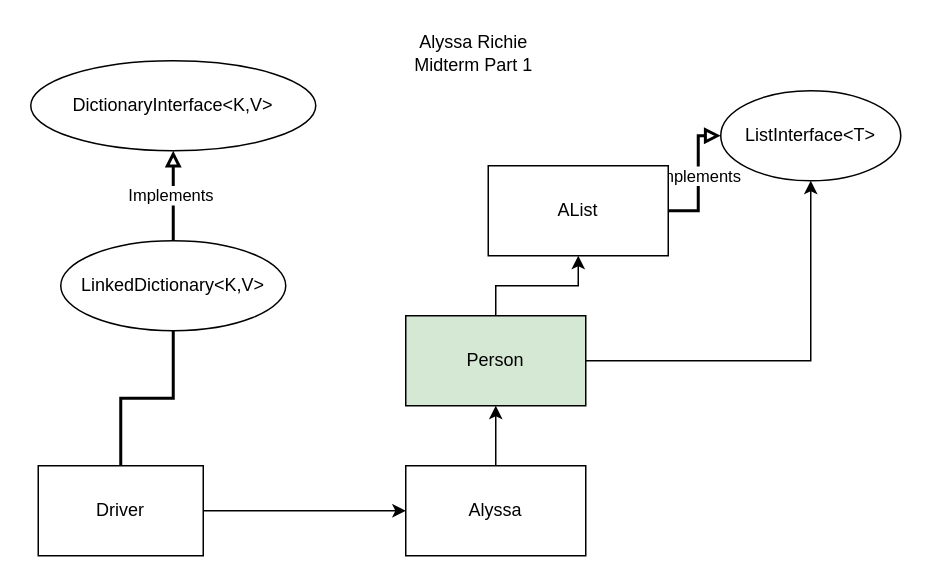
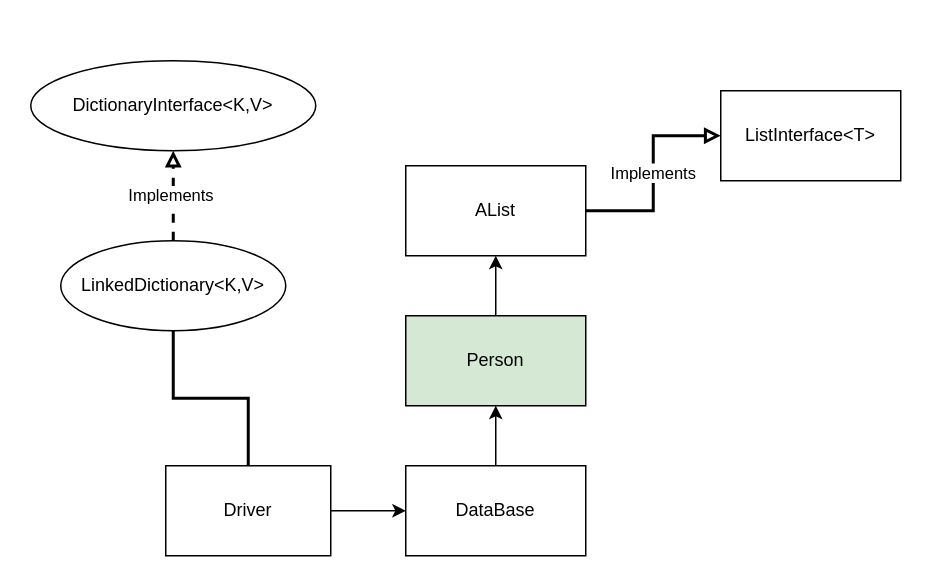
(473, 53) -> none
(811, 136) -> (811, 136)
(578, 211) -> (496, 211)
(173, 221) -> (173, 221)
(783, 361) -> none
(121, 511) -> (248, 511)
(496, 511) -> (496, 511)
